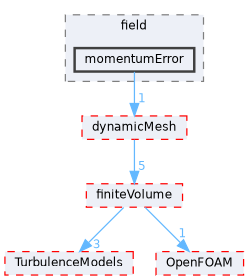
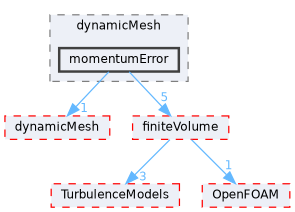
(134, 27) -> (119, 27)
(134, 155) -> (146, 89)
